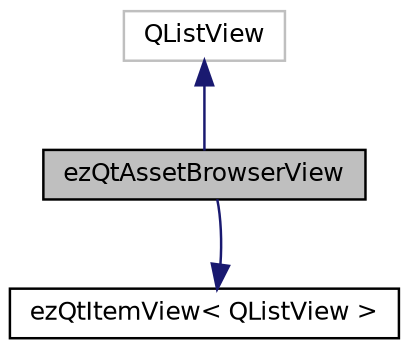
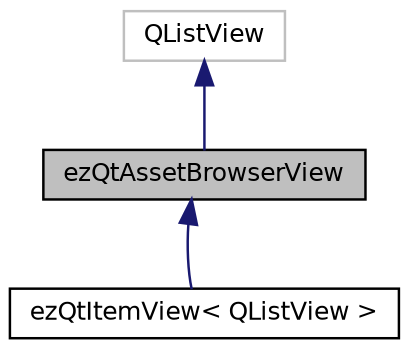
(221, 232) -> (188, 257)
